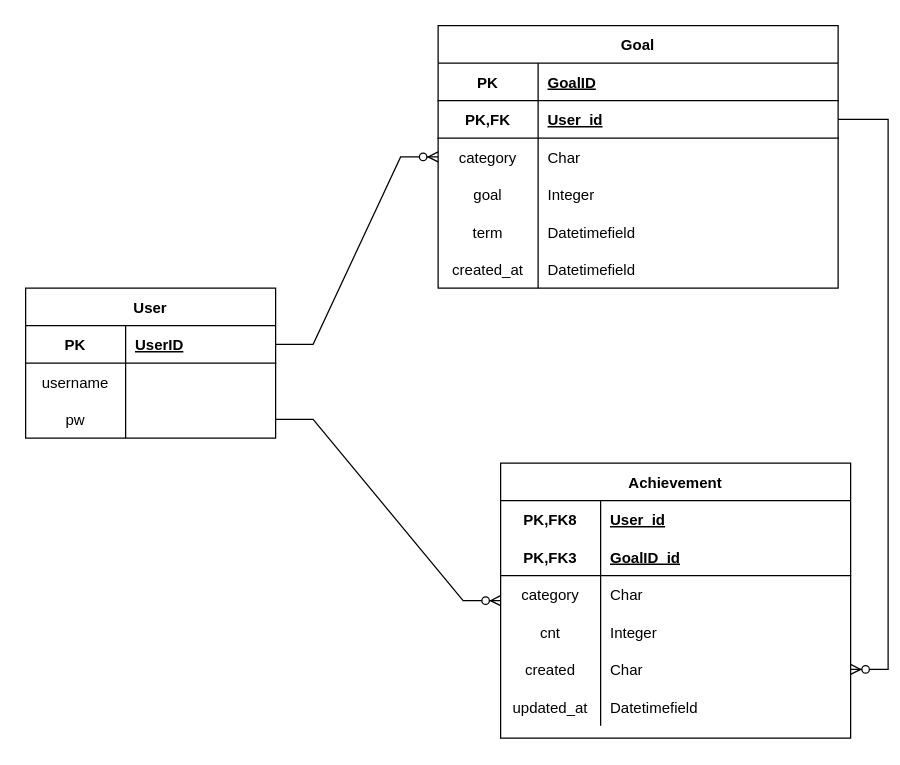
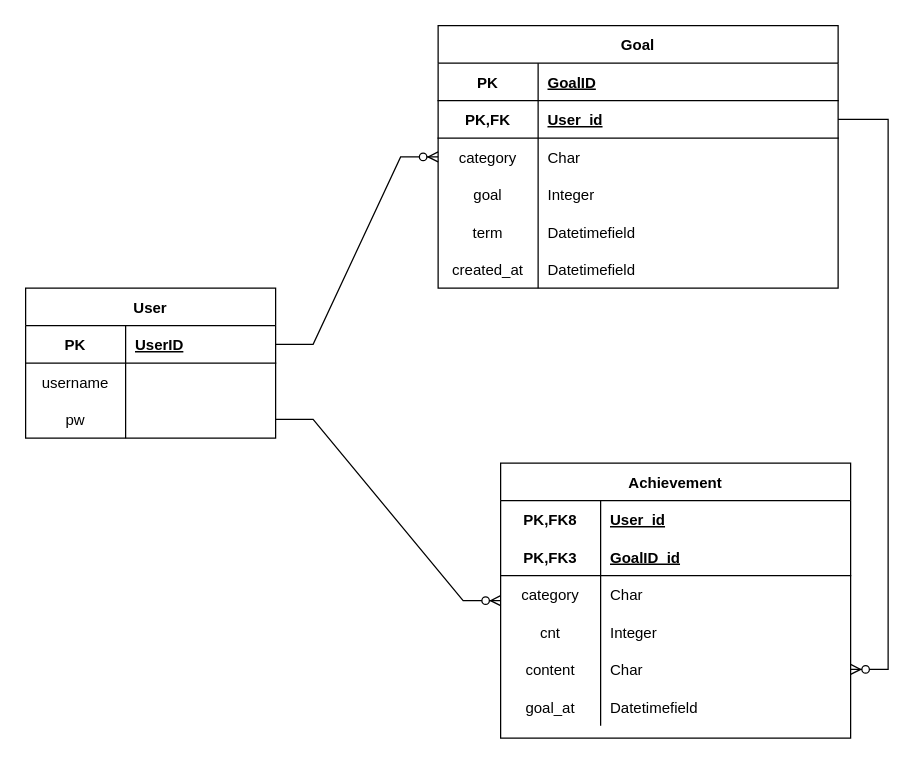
(550, 670) -> (550, 670)
(550, 708) -> (550, 708)
